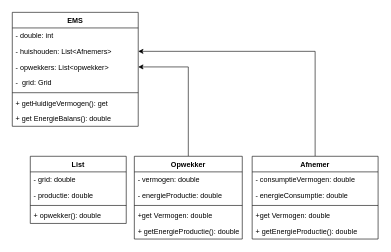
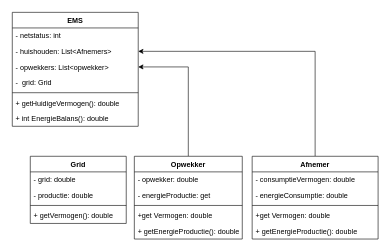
(37, 36) -> (44, 36)
(65, 103) -> (70, 103)
(68, 119) -> (67, 119)
(78, 164) -> (78, 164)
(170, 180) -> (170, 180)
(185, 196) -> (179, 196)
(70, 216) -> (76, 216)
